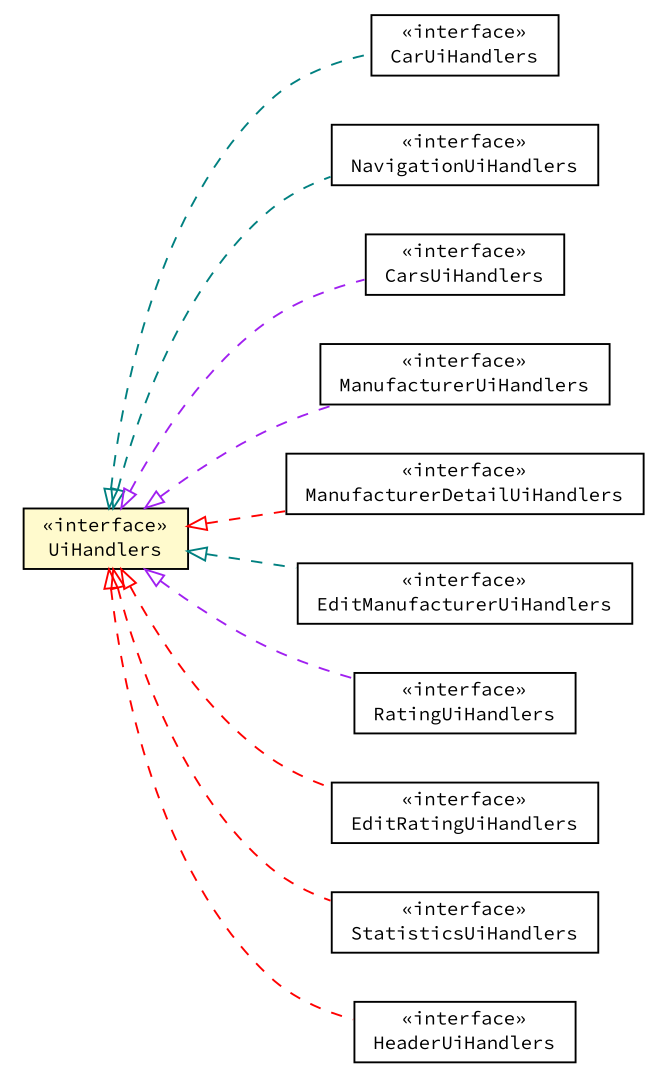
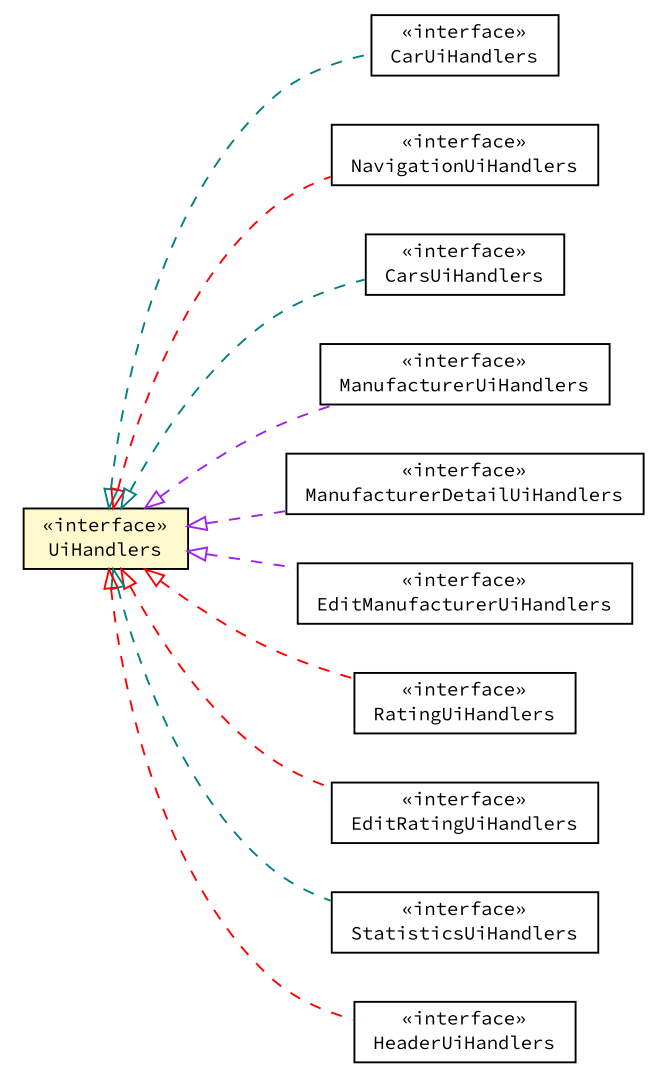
(190, 308) -> (190, 308)
(225, 359) -> (225, 359)
(246, 517) -> (246, 517)
(251, 561) -> (251, 561)
(252, 639) -> (252, 639)
(190, 769) -> (190, 769)
